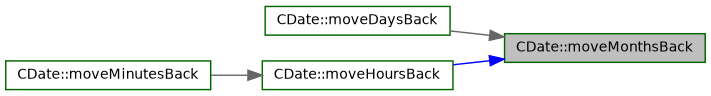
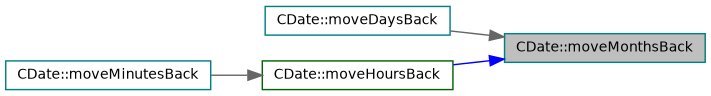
(358, 21) -> (358, 21)
(605, 48) -> (605, 48)
(108, 75) -> (108, 75)
